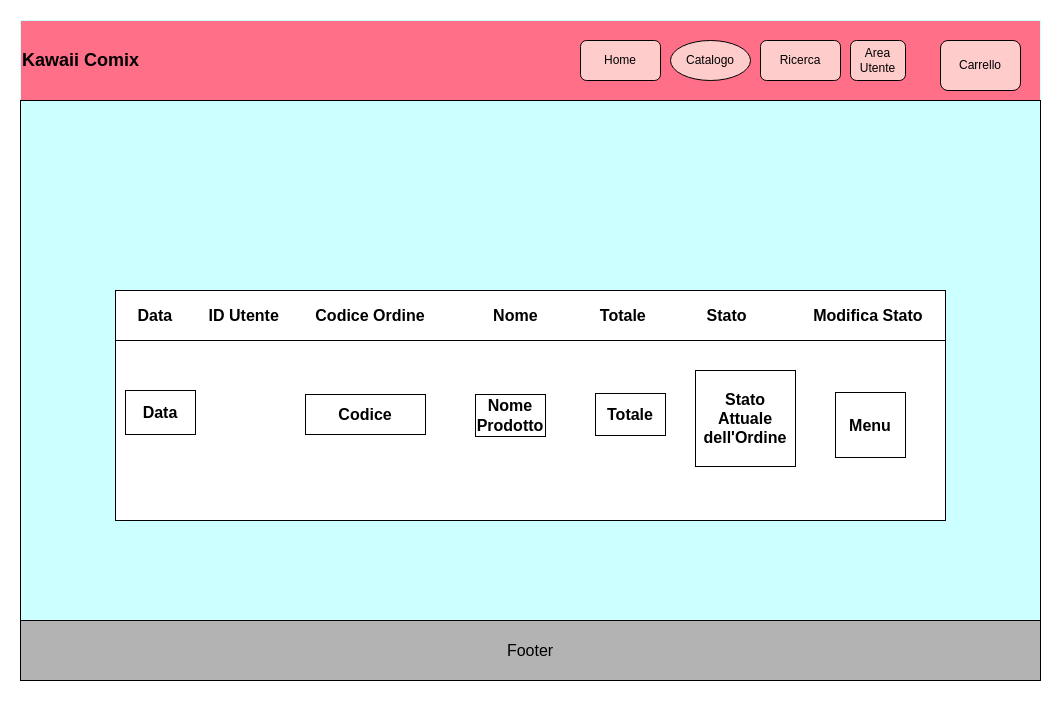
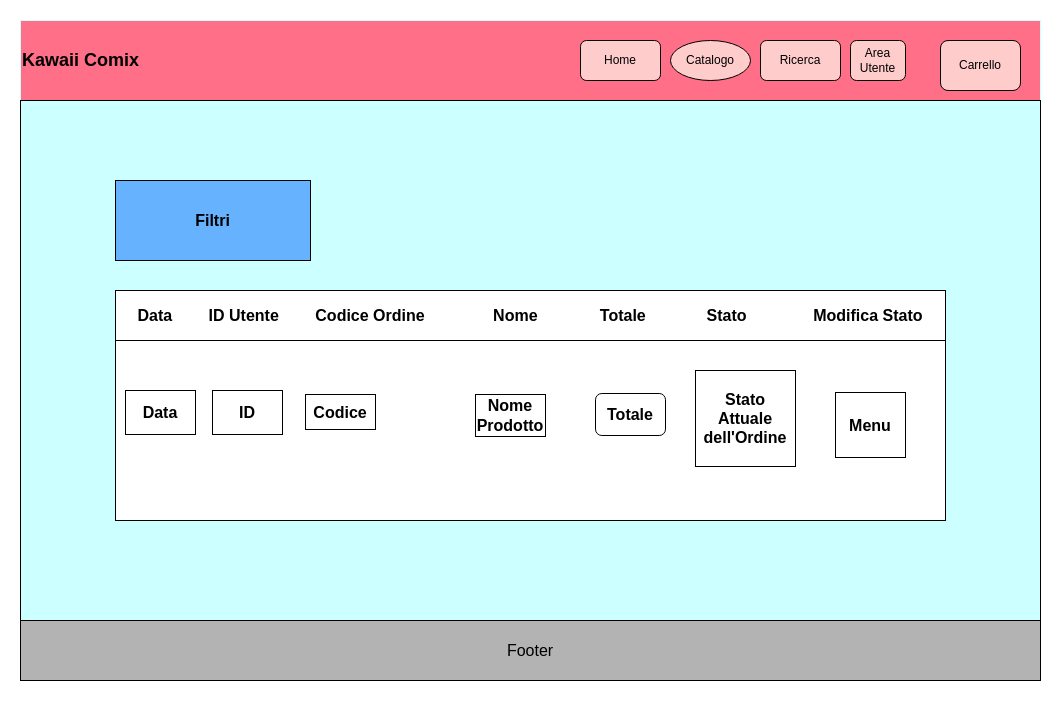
none -> (213, 221)
none -> (248, 413)
(366, 415) -> (341, 412)
(631, 415) -> (631, 415)
